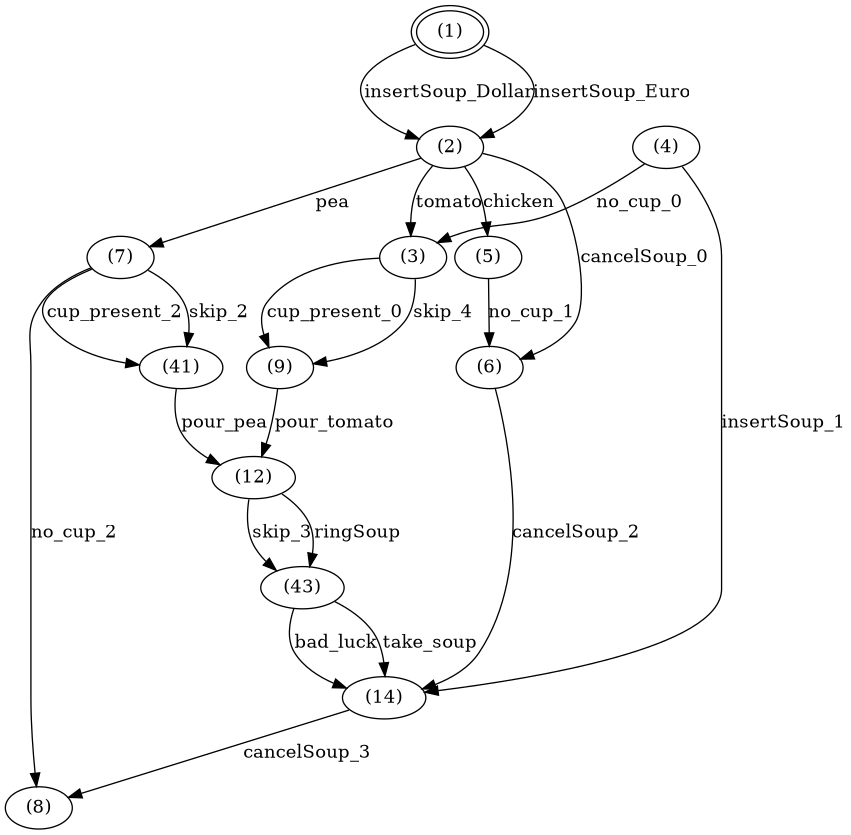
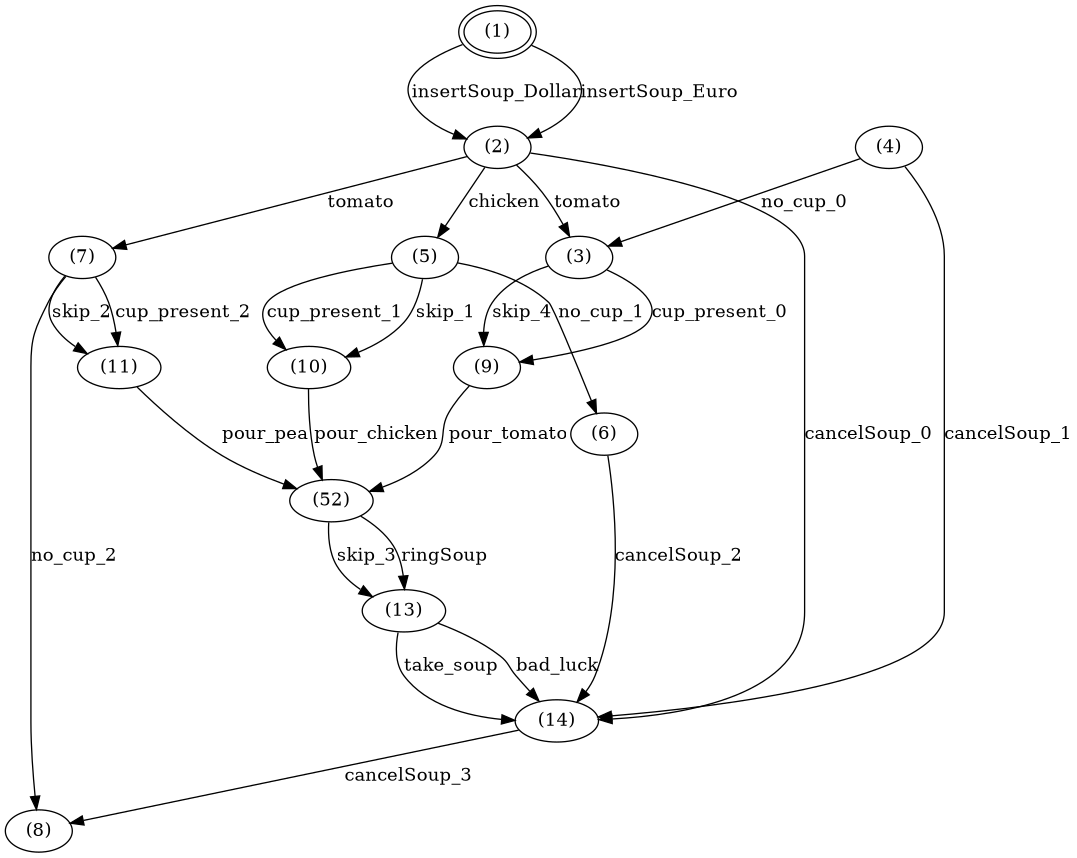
(333, 202) -> (361, 202)
(575, 240) -> (805, 403)
(181, 368) -> (119, 368)
none -> (309, 368)
(784, 423) -> (1008, 434)
(254, 478) -> (331, 501)
(302, 588) -> (404, 611)
